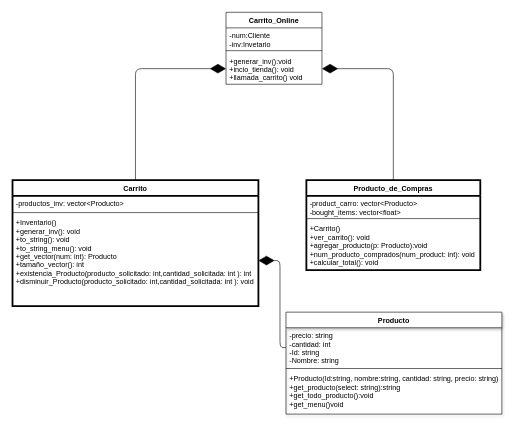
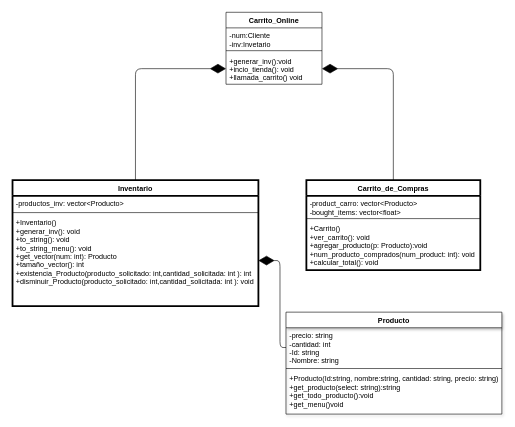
(135, 188) -> (135, 188)
(393, 188) -> (393, 188)
